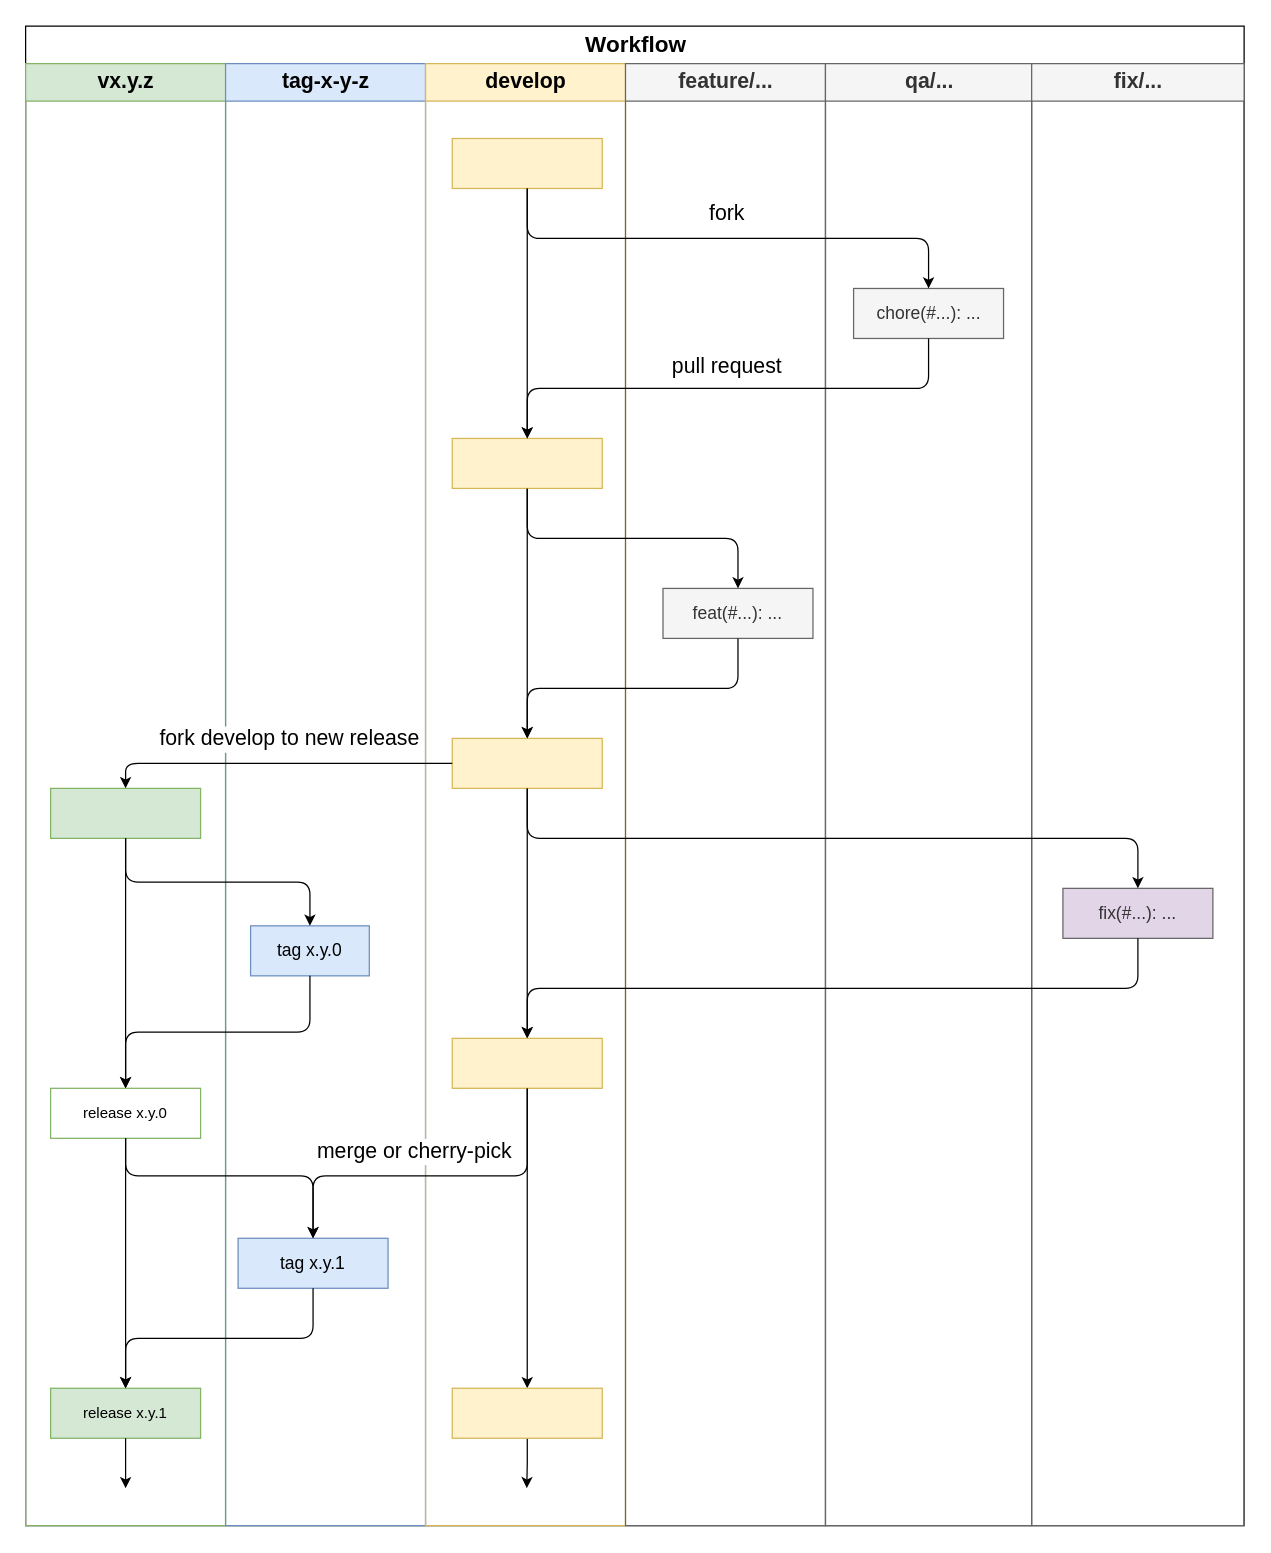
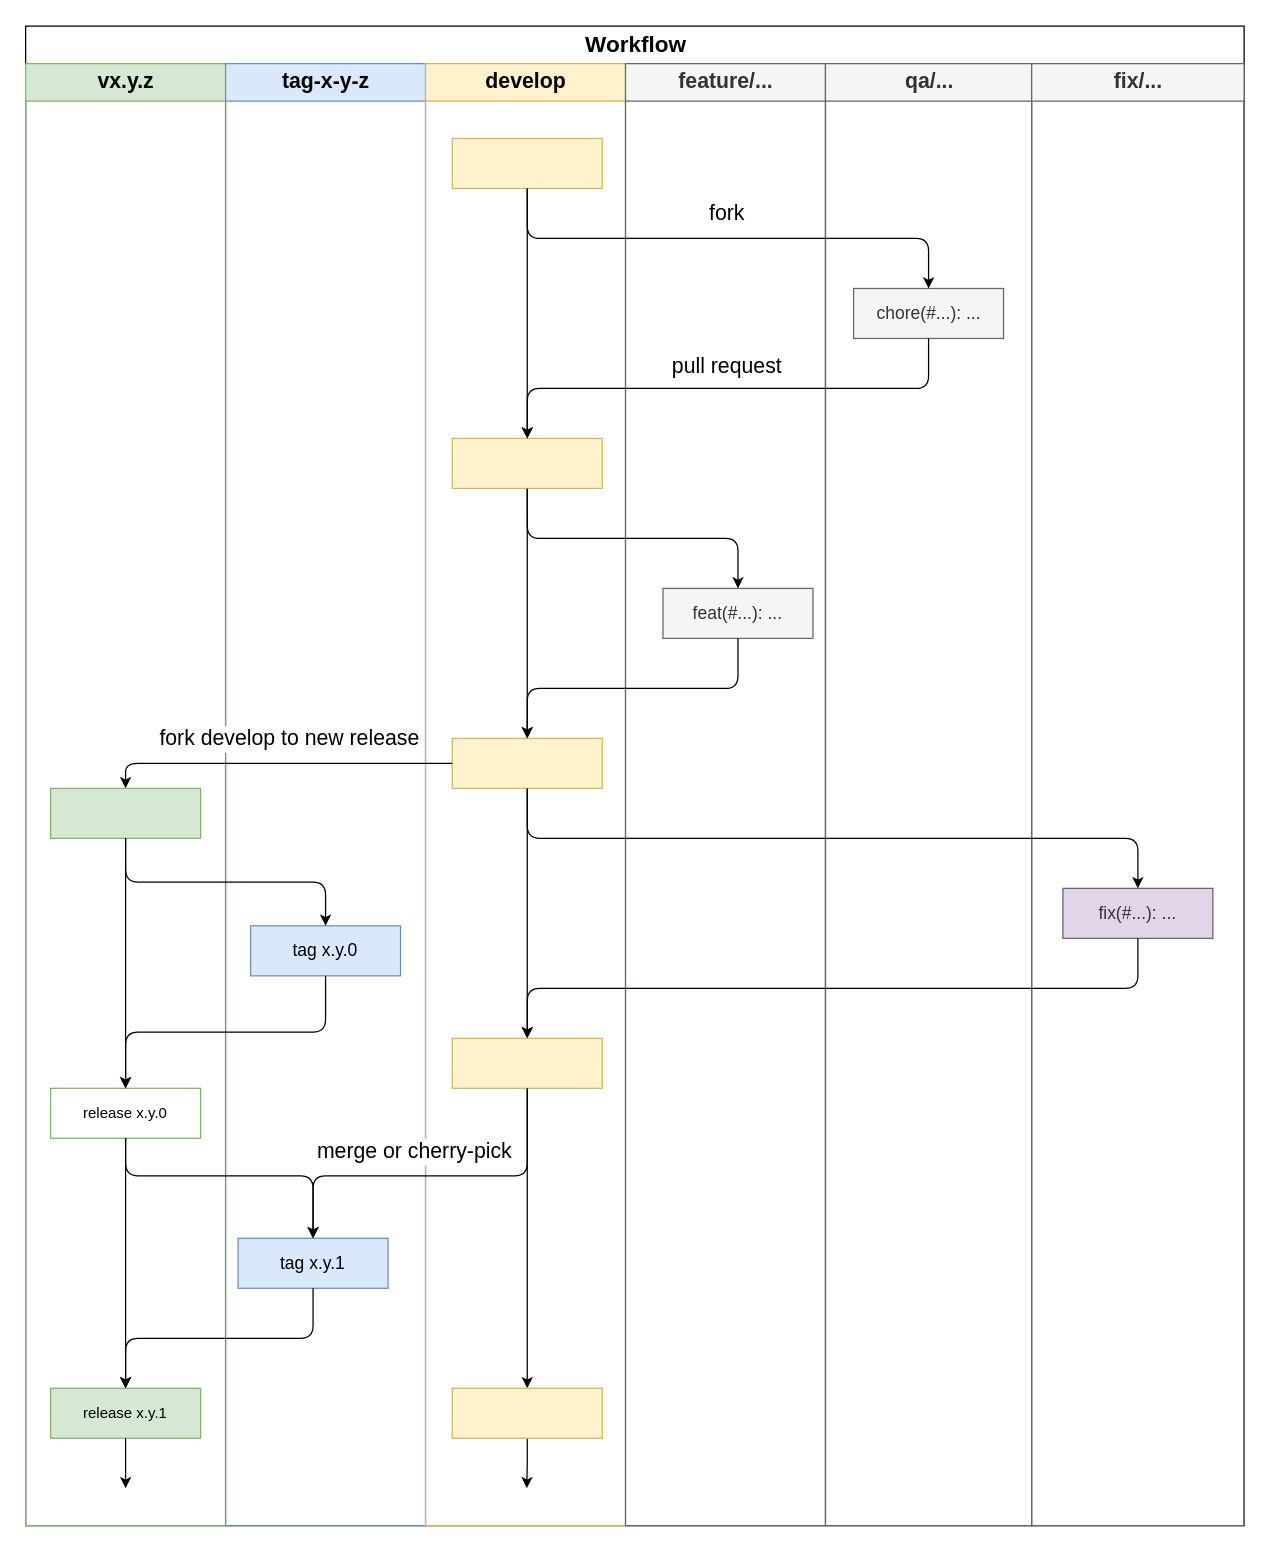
(310, 951) -> (326, 951)
